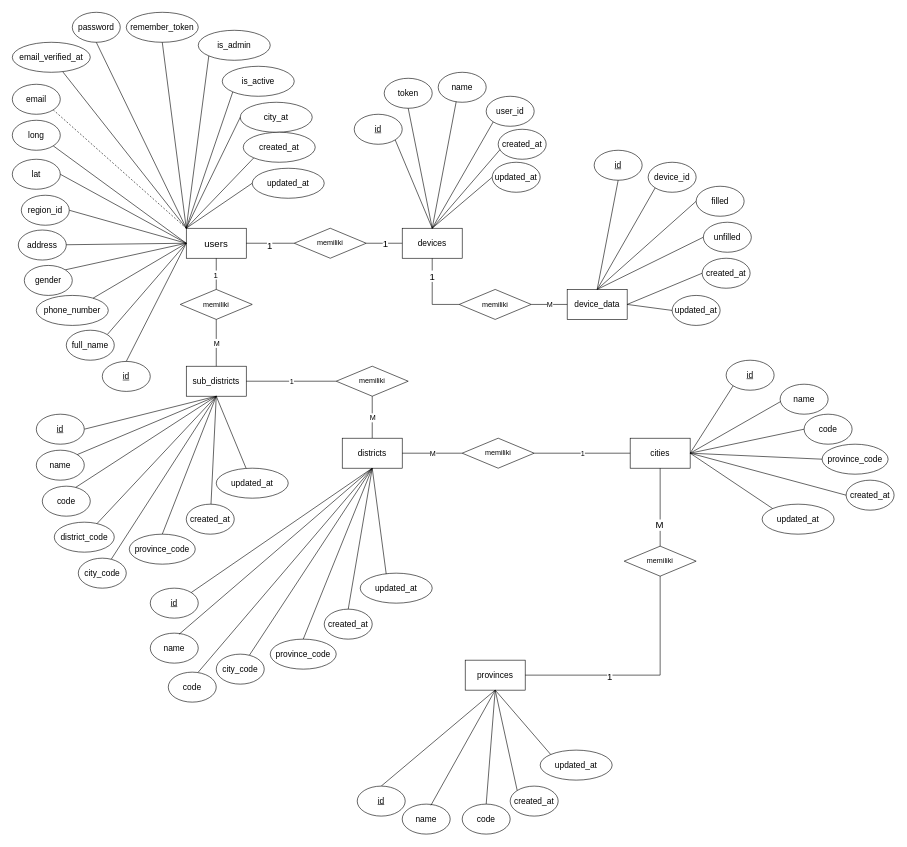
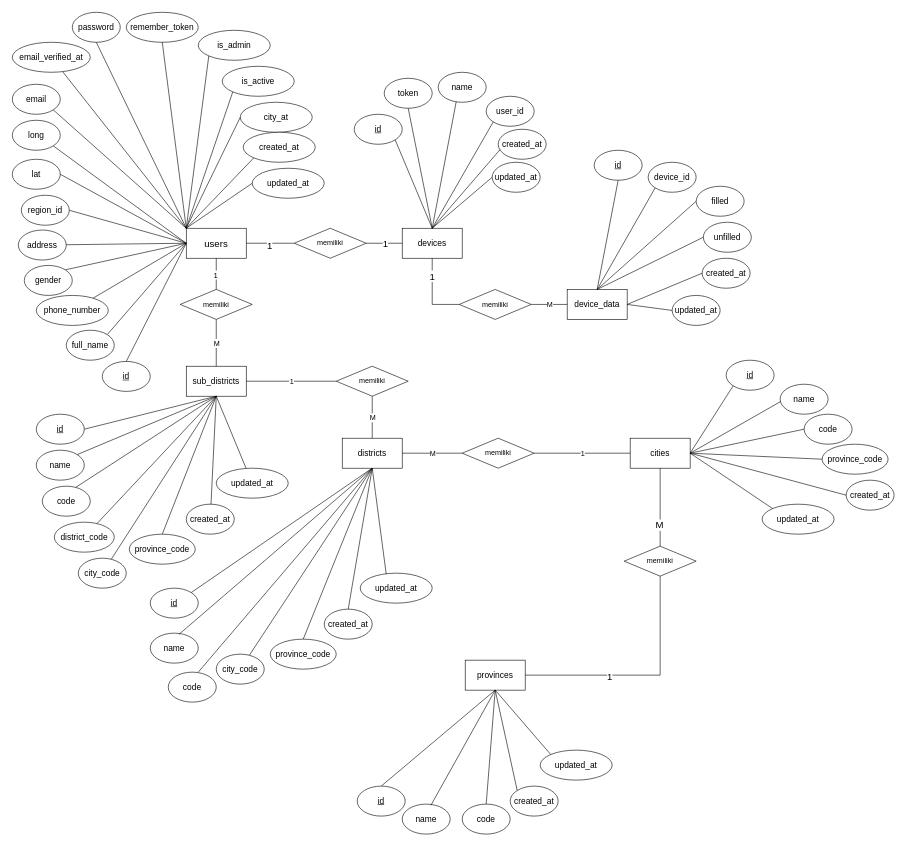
(116, 166) -> (116, 166)
